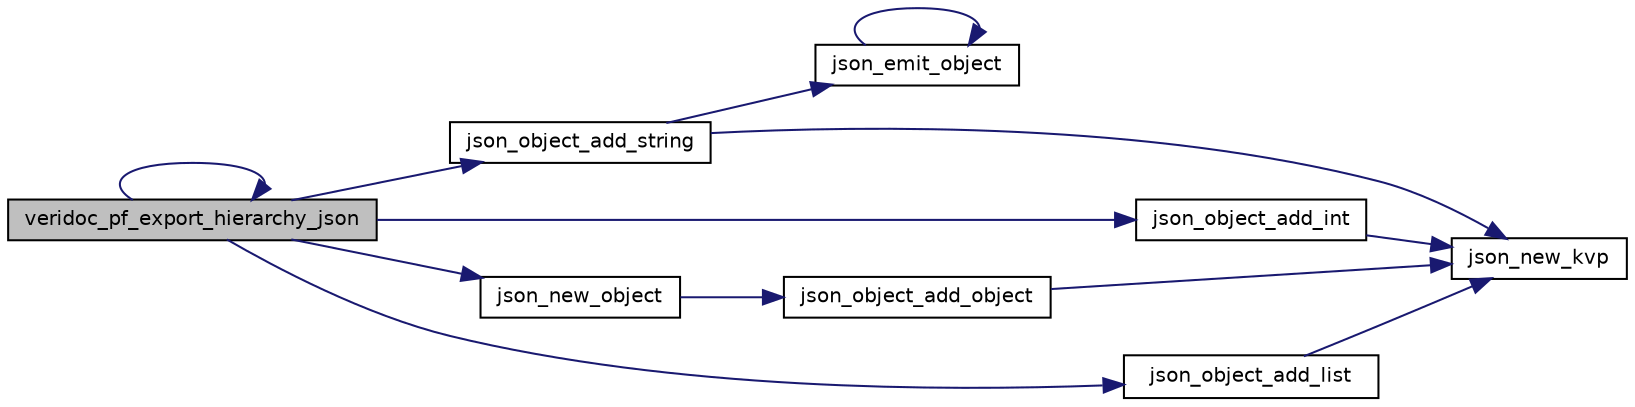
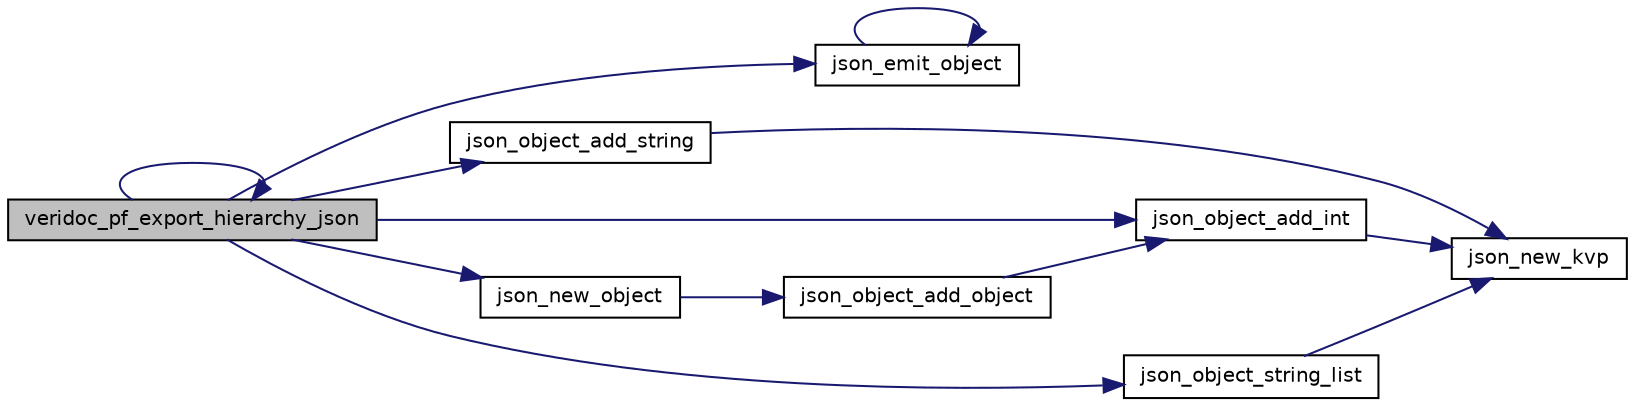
(739, 106) -> (501, 92)
(1241, 277) -> (1075, 261)
(1251, 377) -> (1251, 377)
